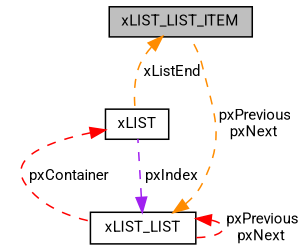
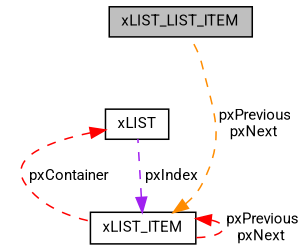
(136, 76) -> none
(143, 228) -> (143, 228)
